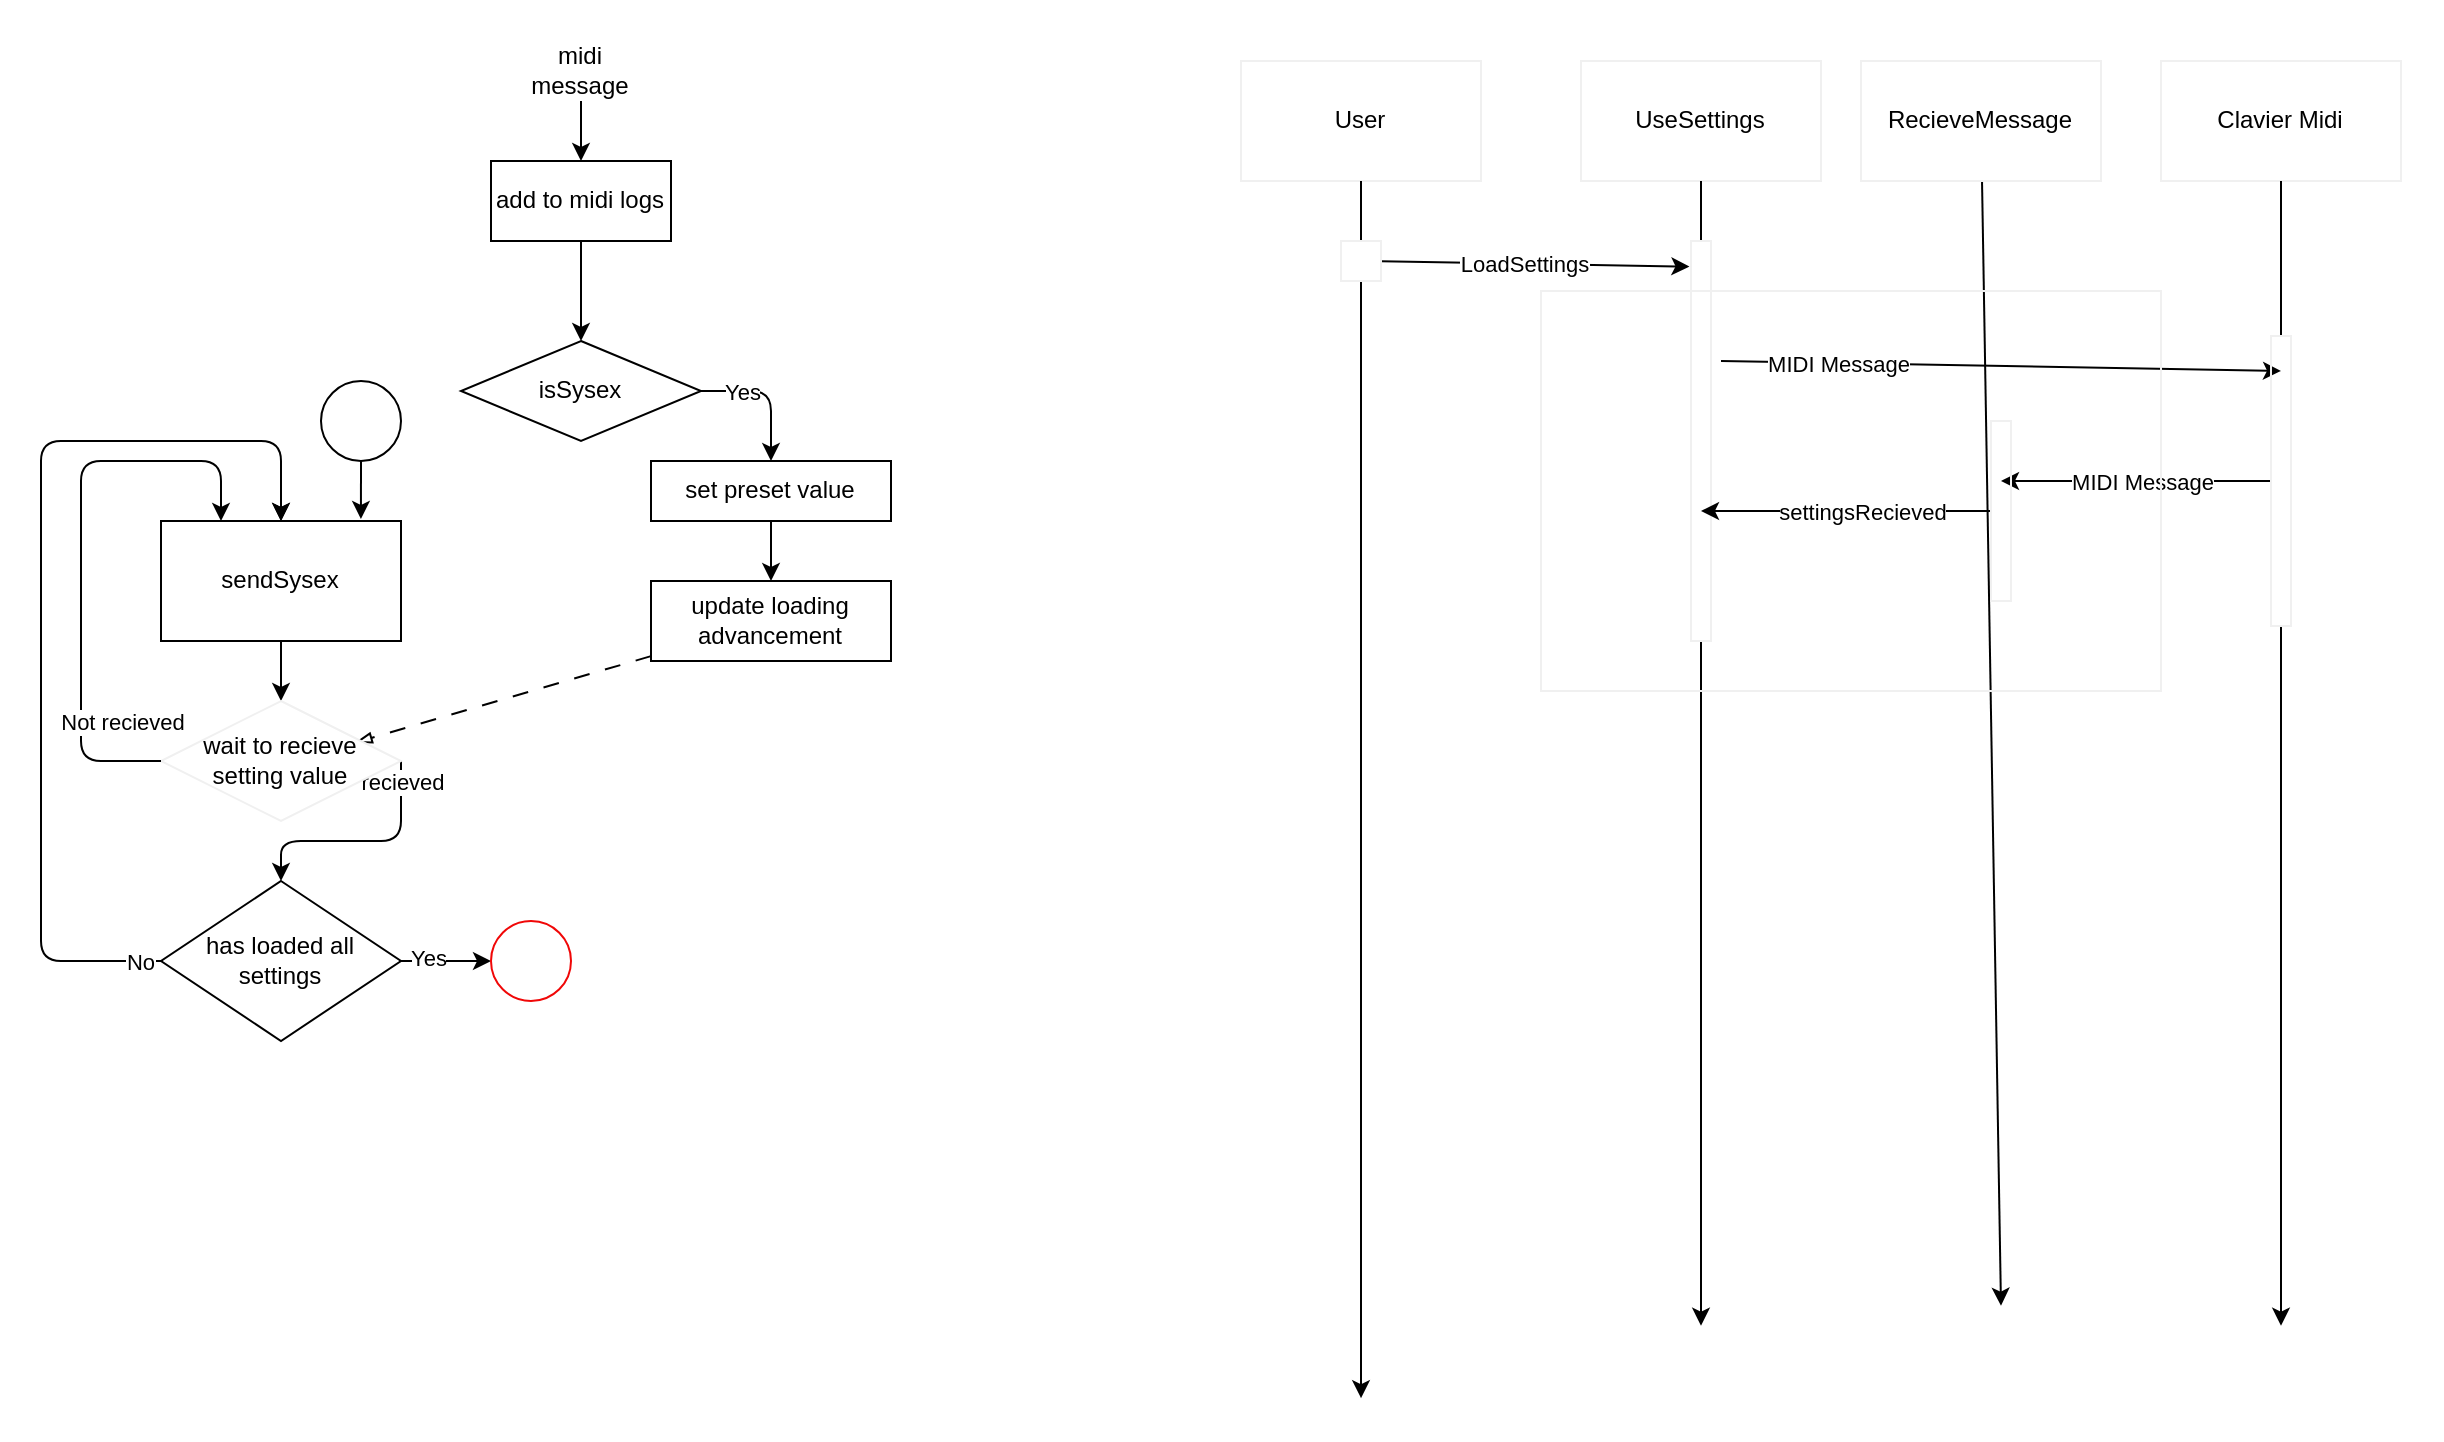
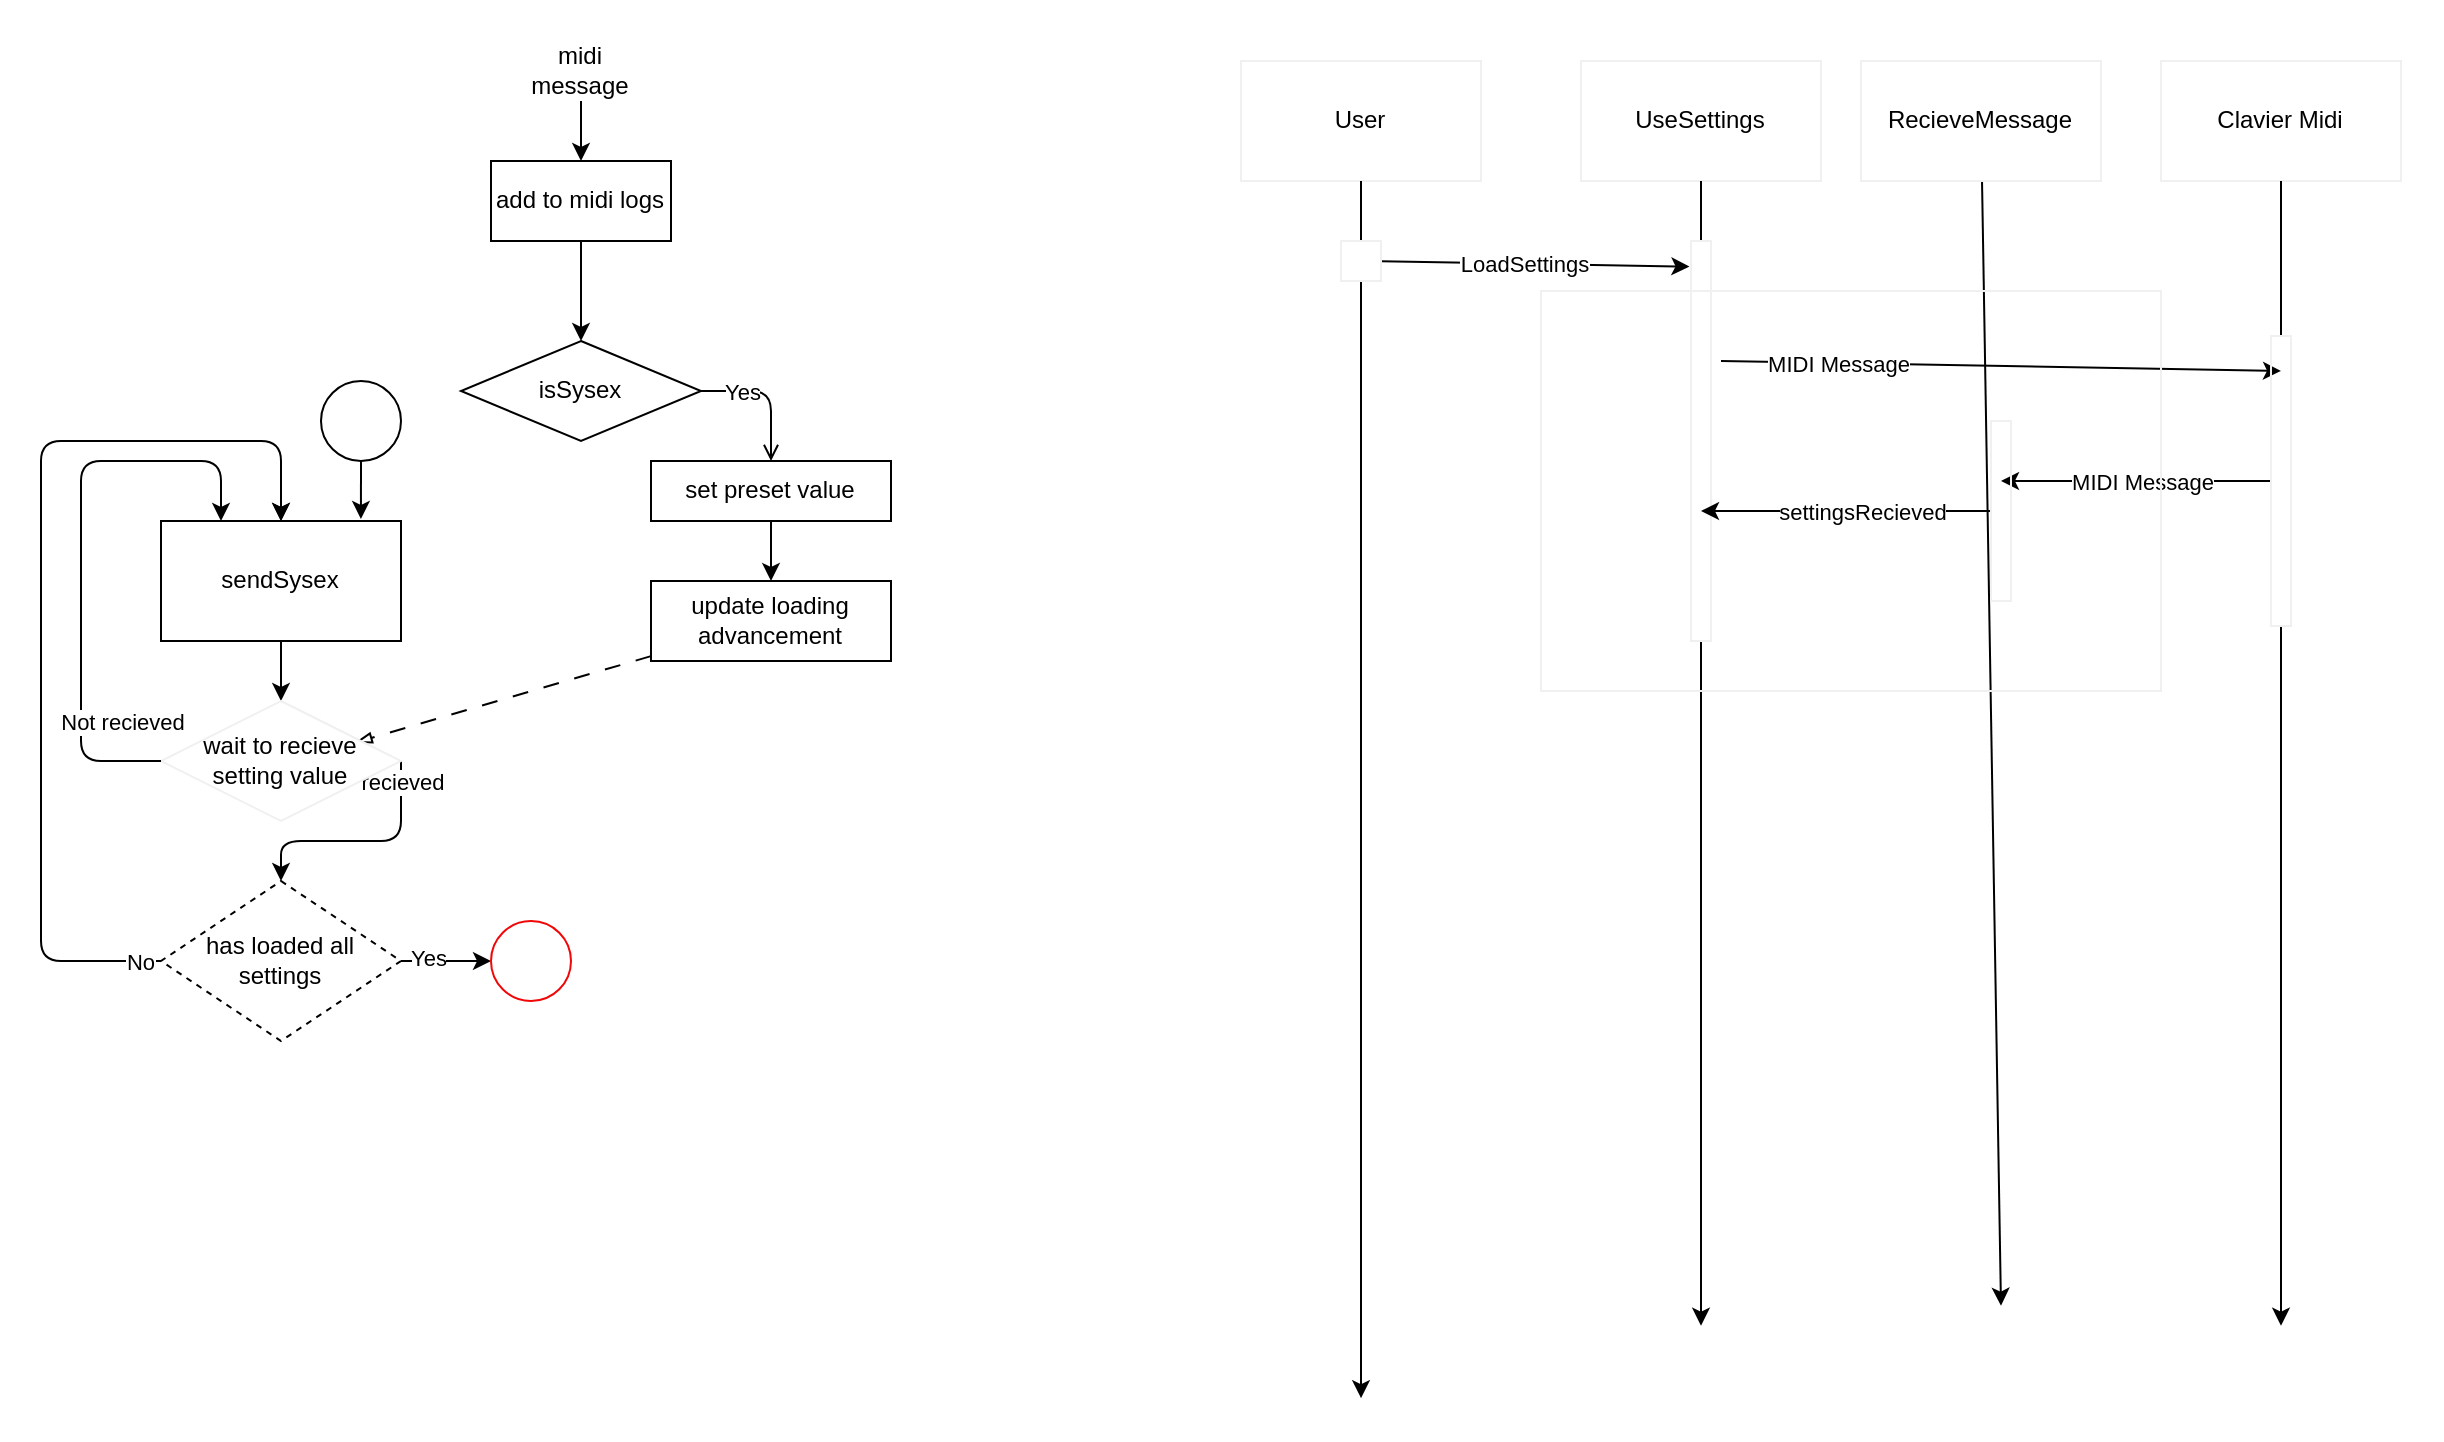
(771, 446) -> (771, 449)
(281, 961) -> (281, 961)
